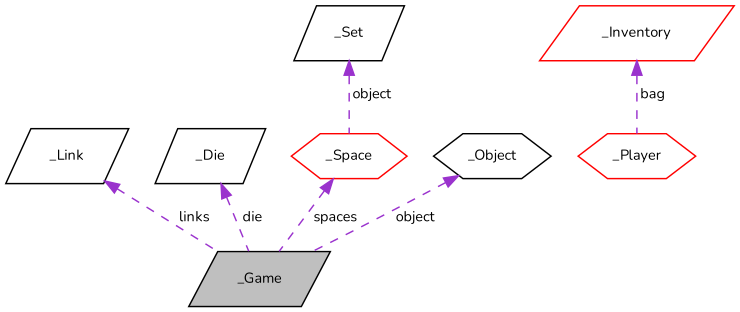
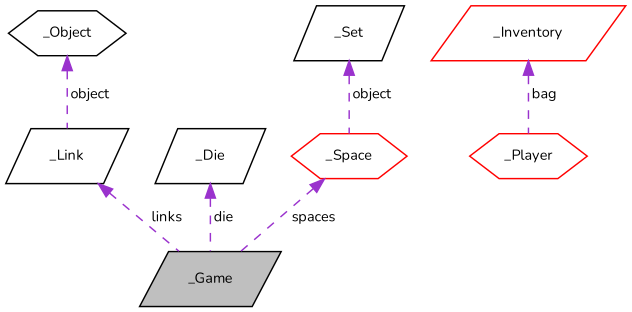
(379, 217) -> (67, 100)
